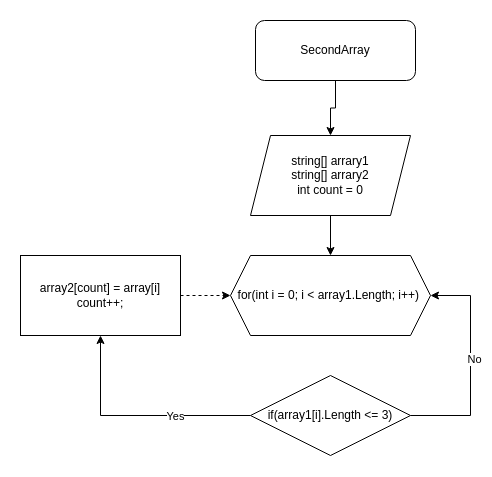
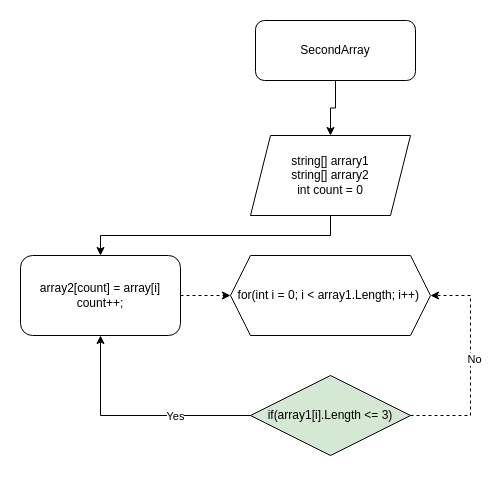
(331, 241) -> (211, 236)
(101, 296) -> (101, 296)
(331, 416) -> (331, 416)
(466, 416) -> (466, 416)
